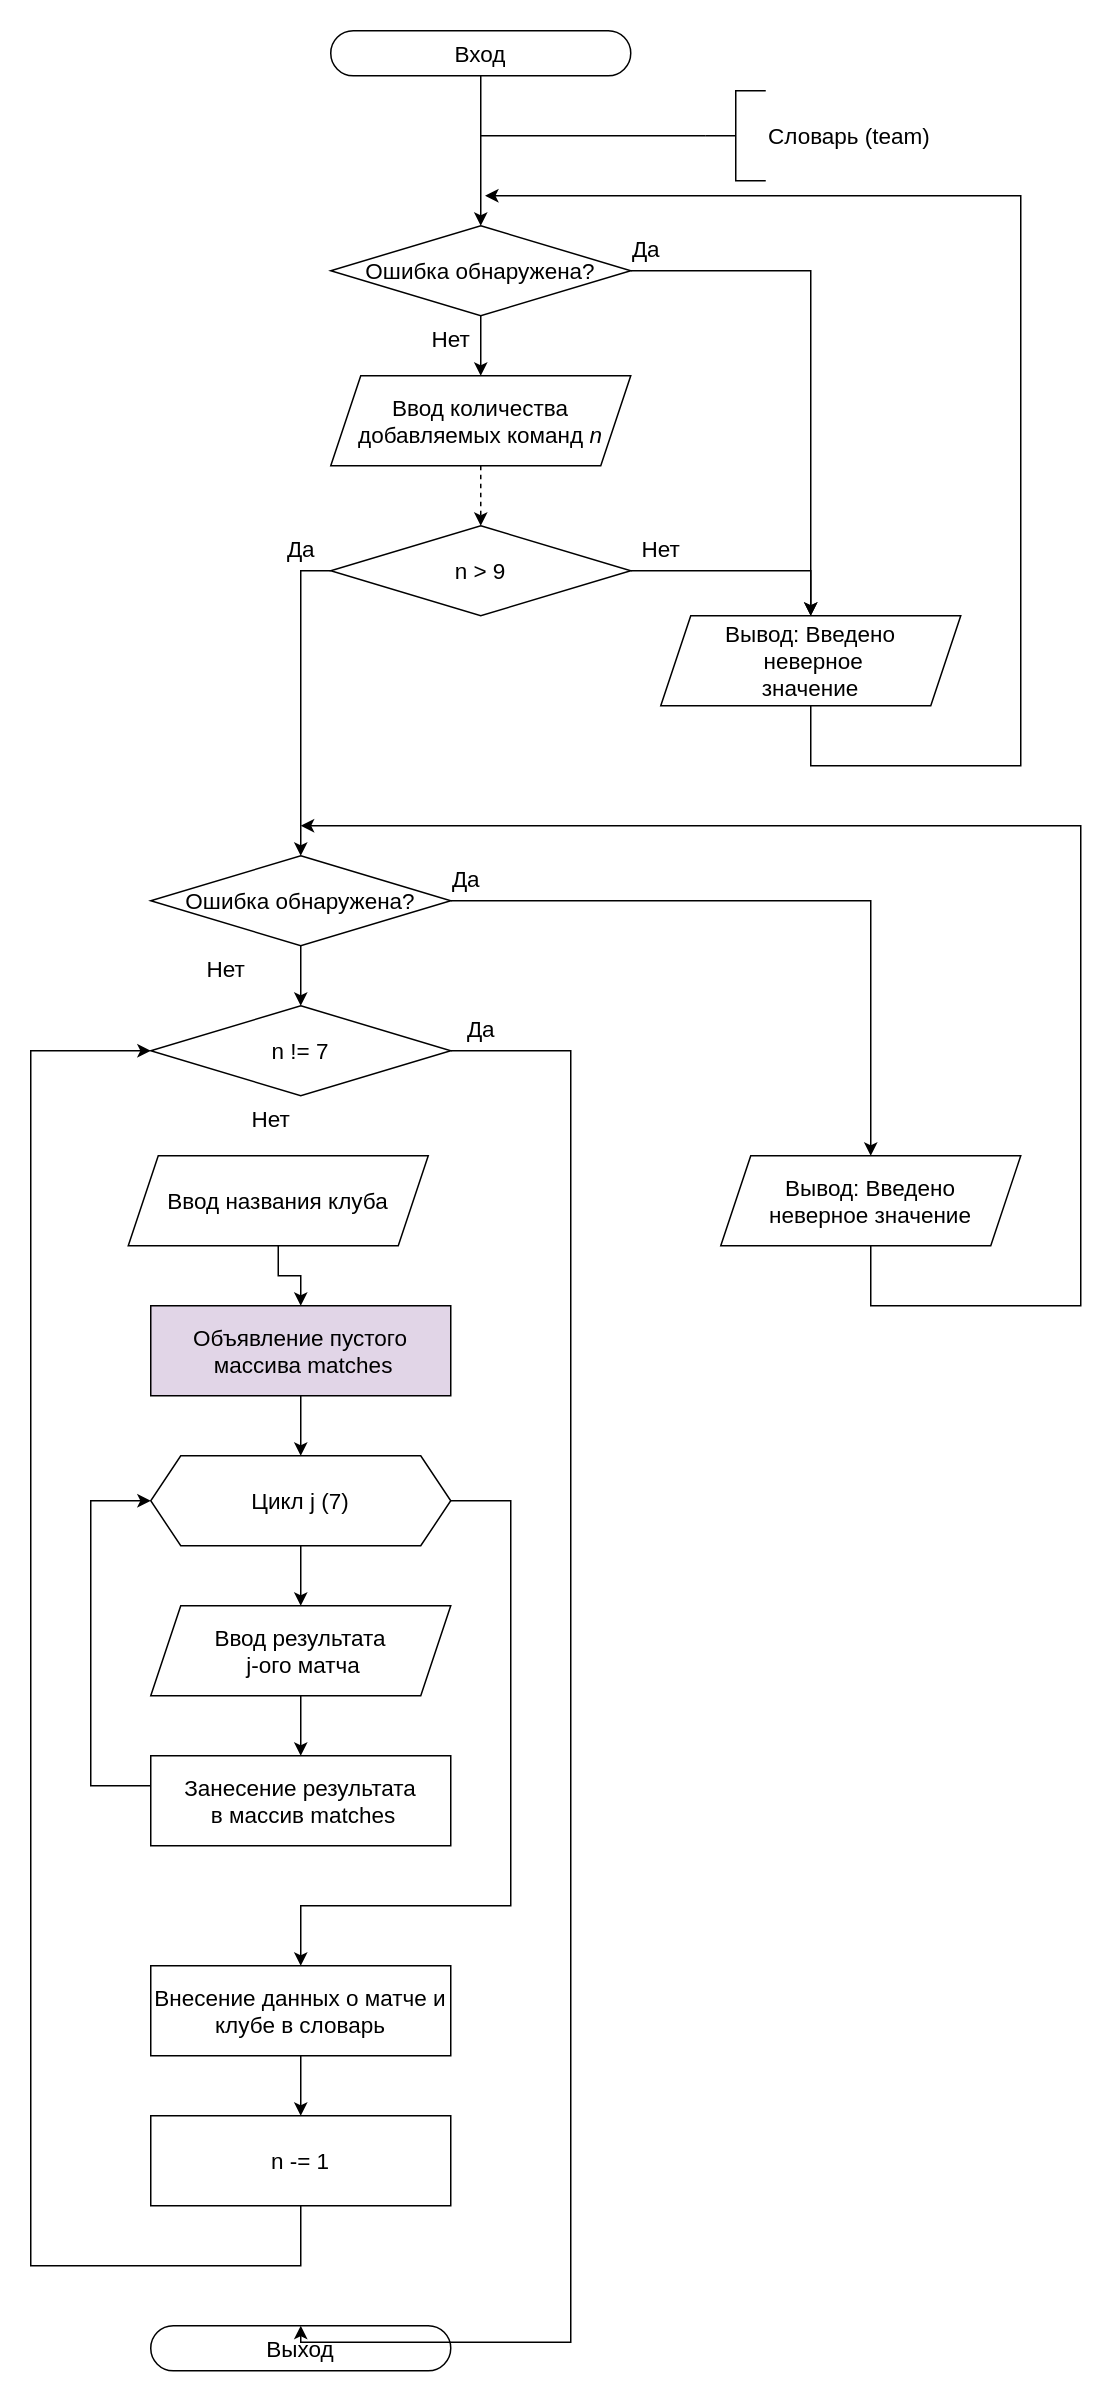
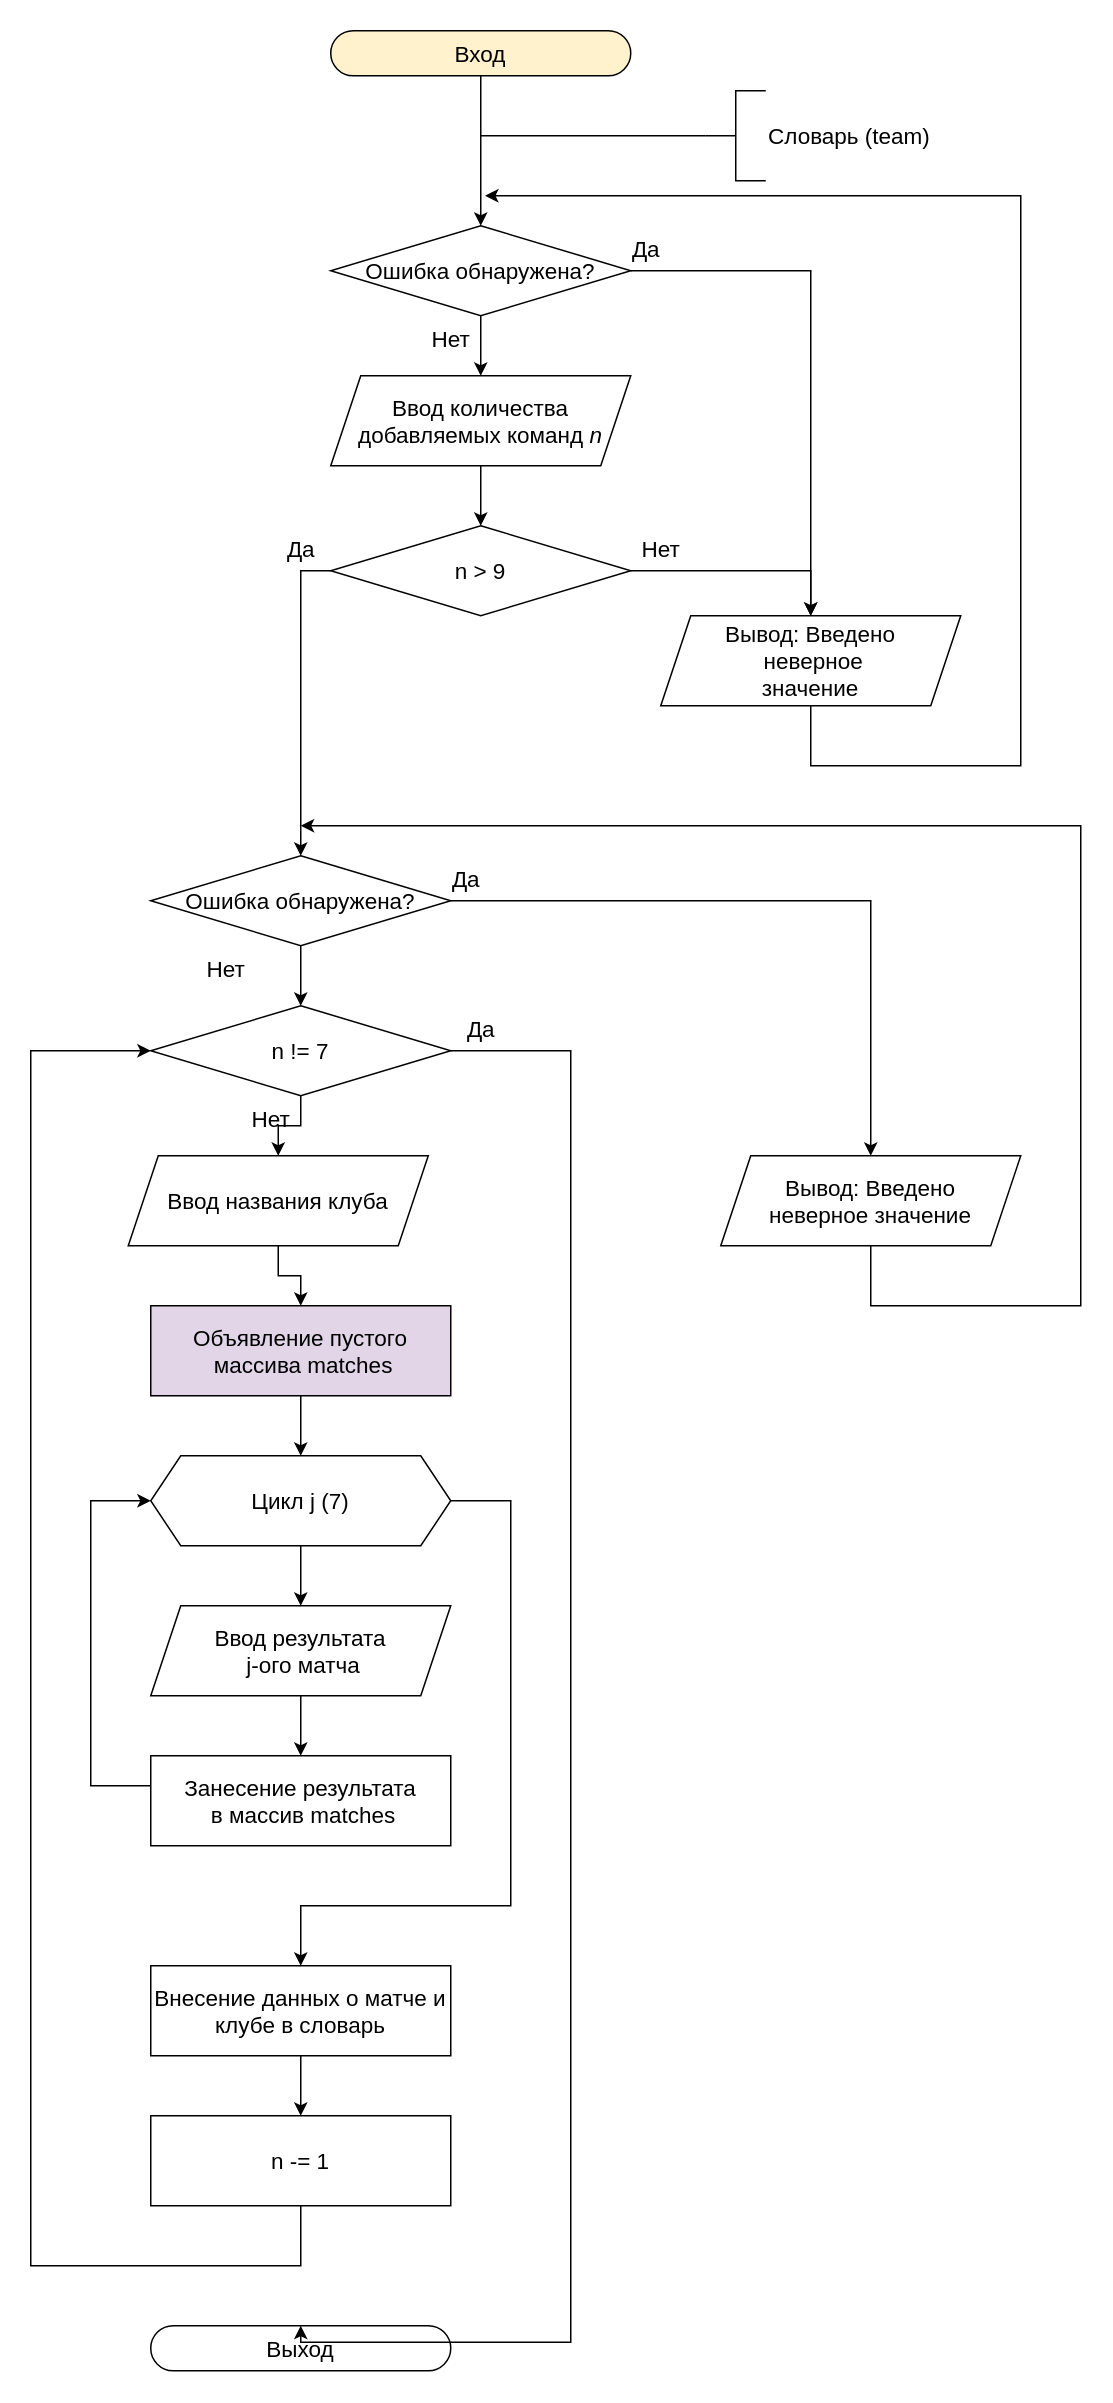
(481, 53) -> (481, 53)
(481, 490) -> (481, 490)
none -> (295, 1126)
